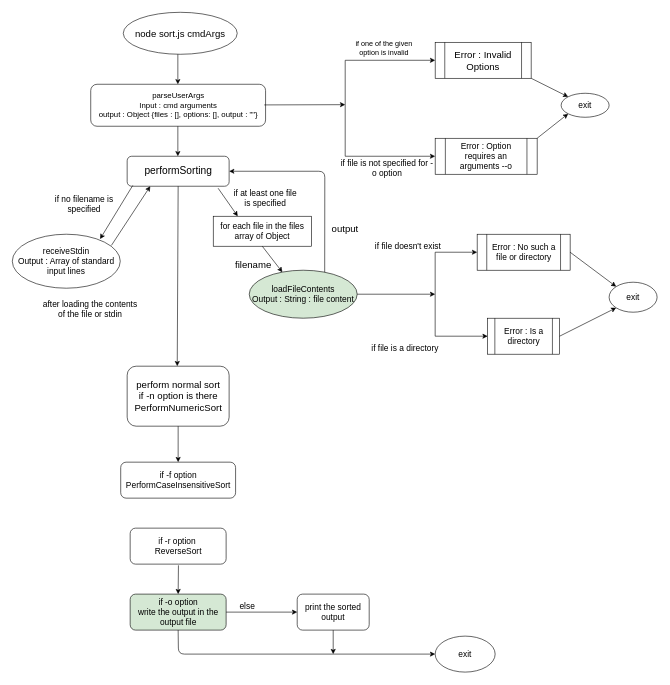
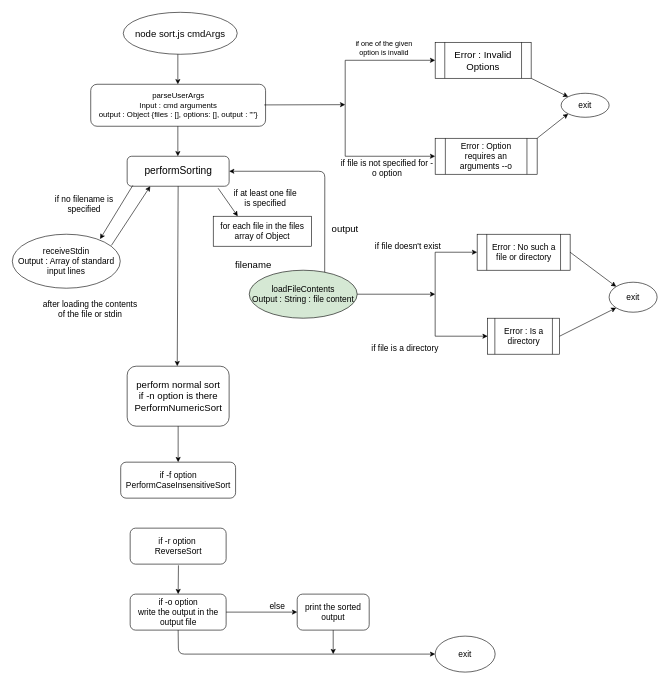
(272, 258) -> none
(248, 606) -> (278, 606)
(178, 612) -> (178, 612)
